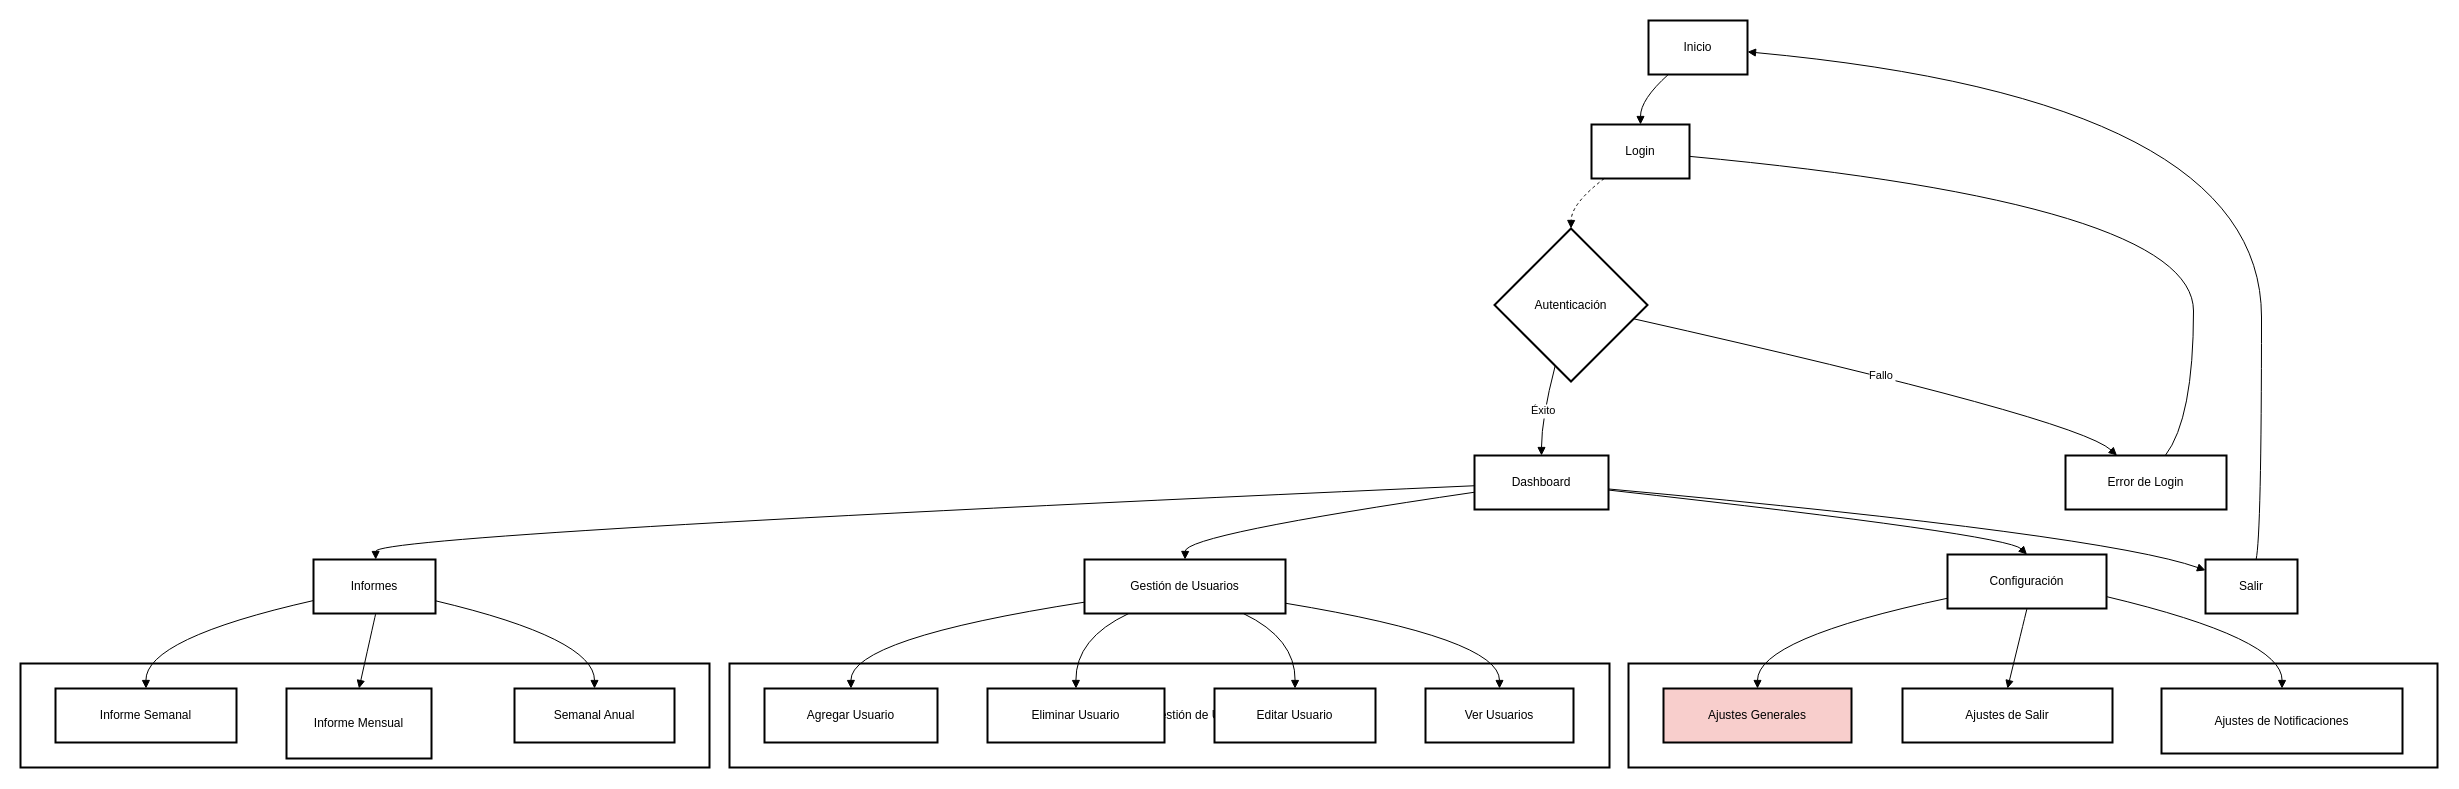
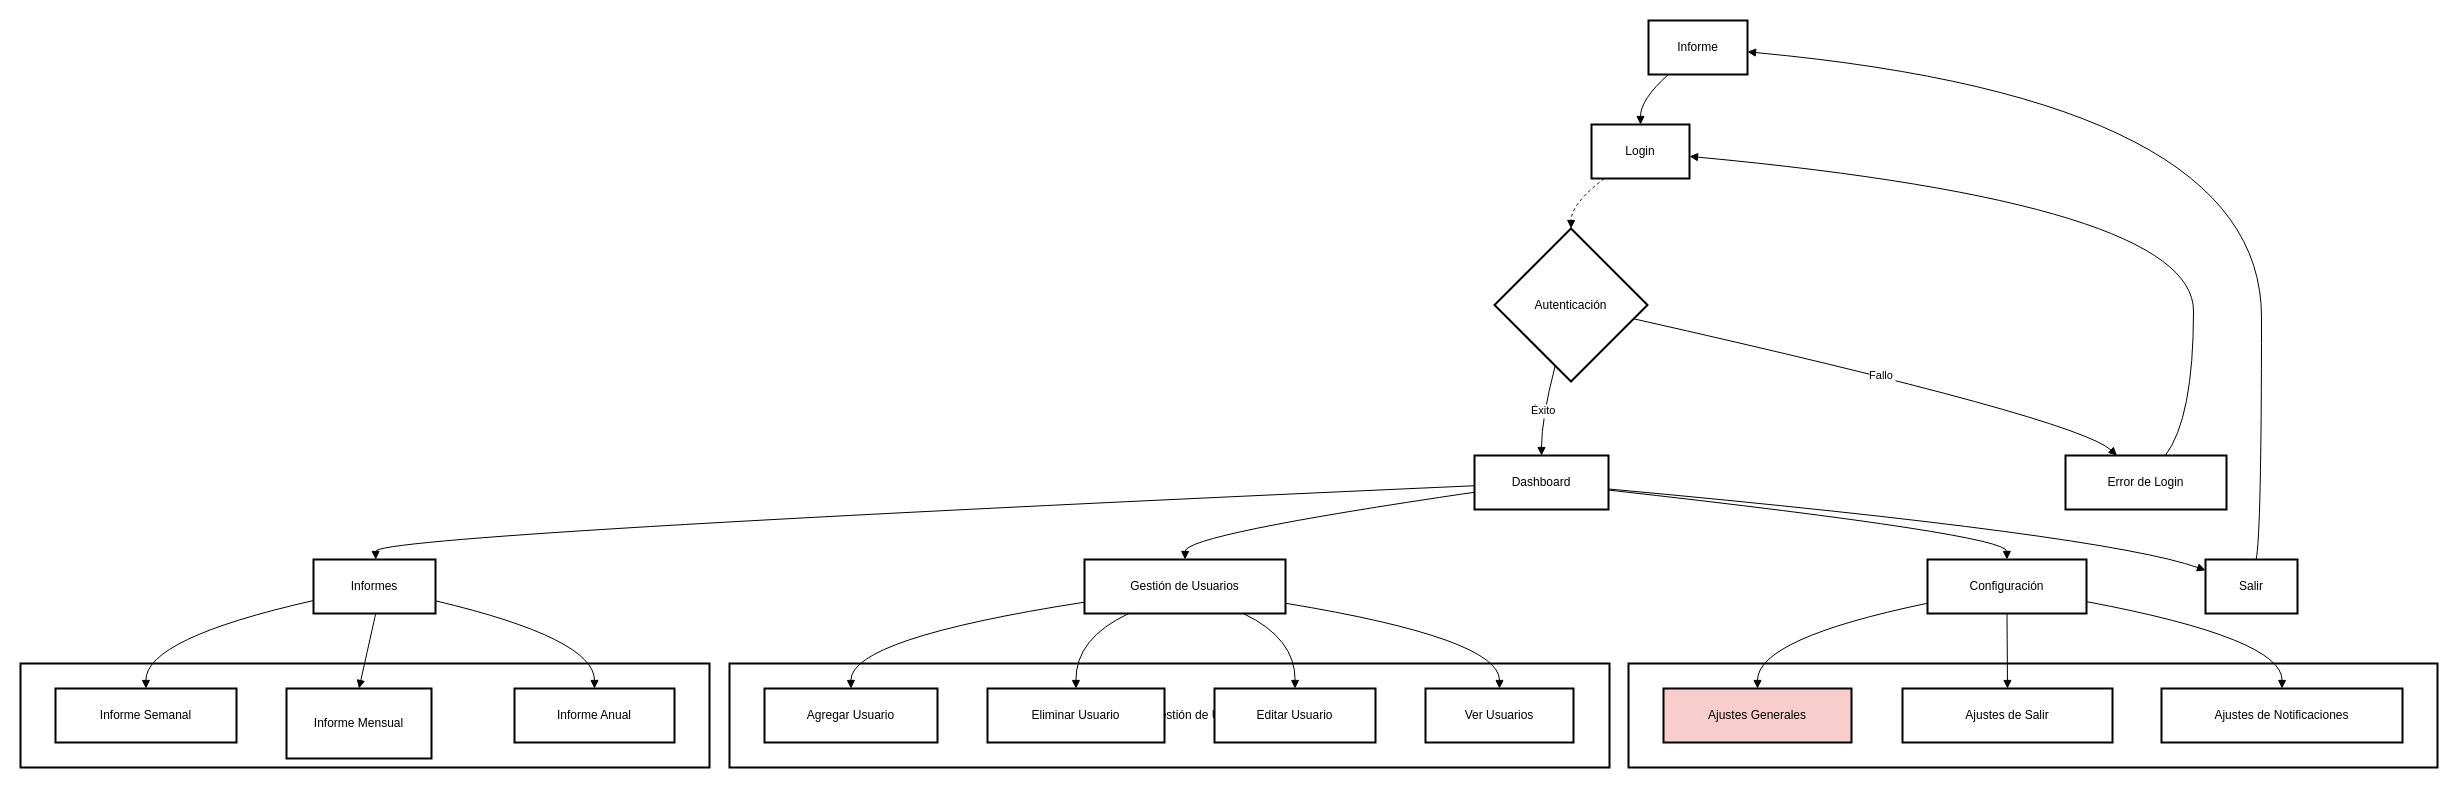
(1698, 48) -> (1698, 48)
(1694, 157) -> (1699, 157)
(2027, 582) -> (2007, 587)
(595, 716) -> (595, 716)
(2282, 721) -> (2282, 716)
